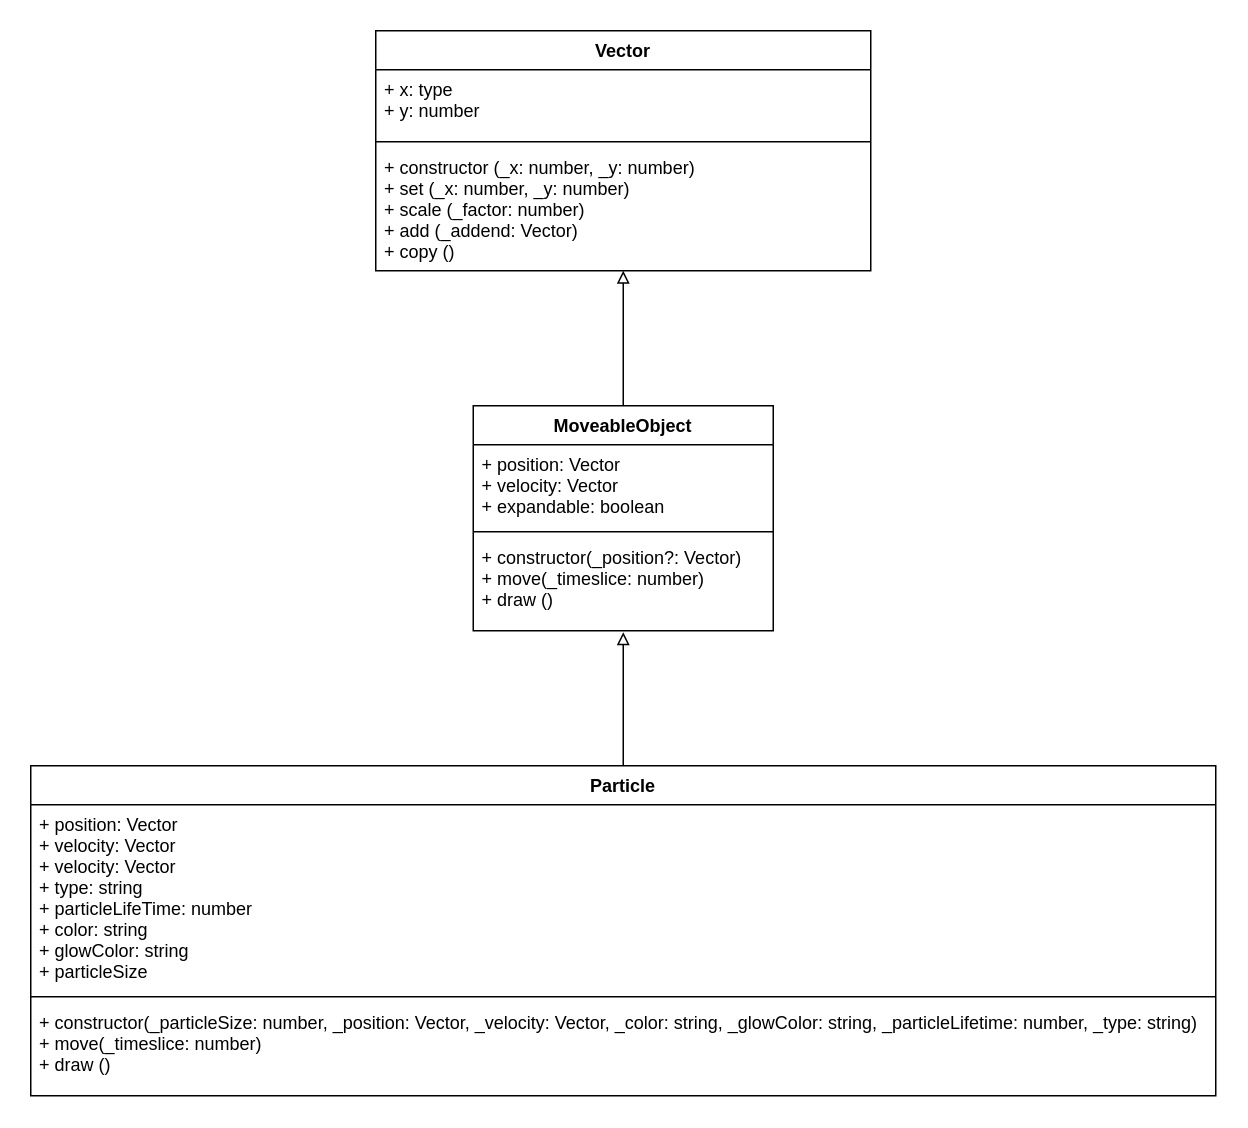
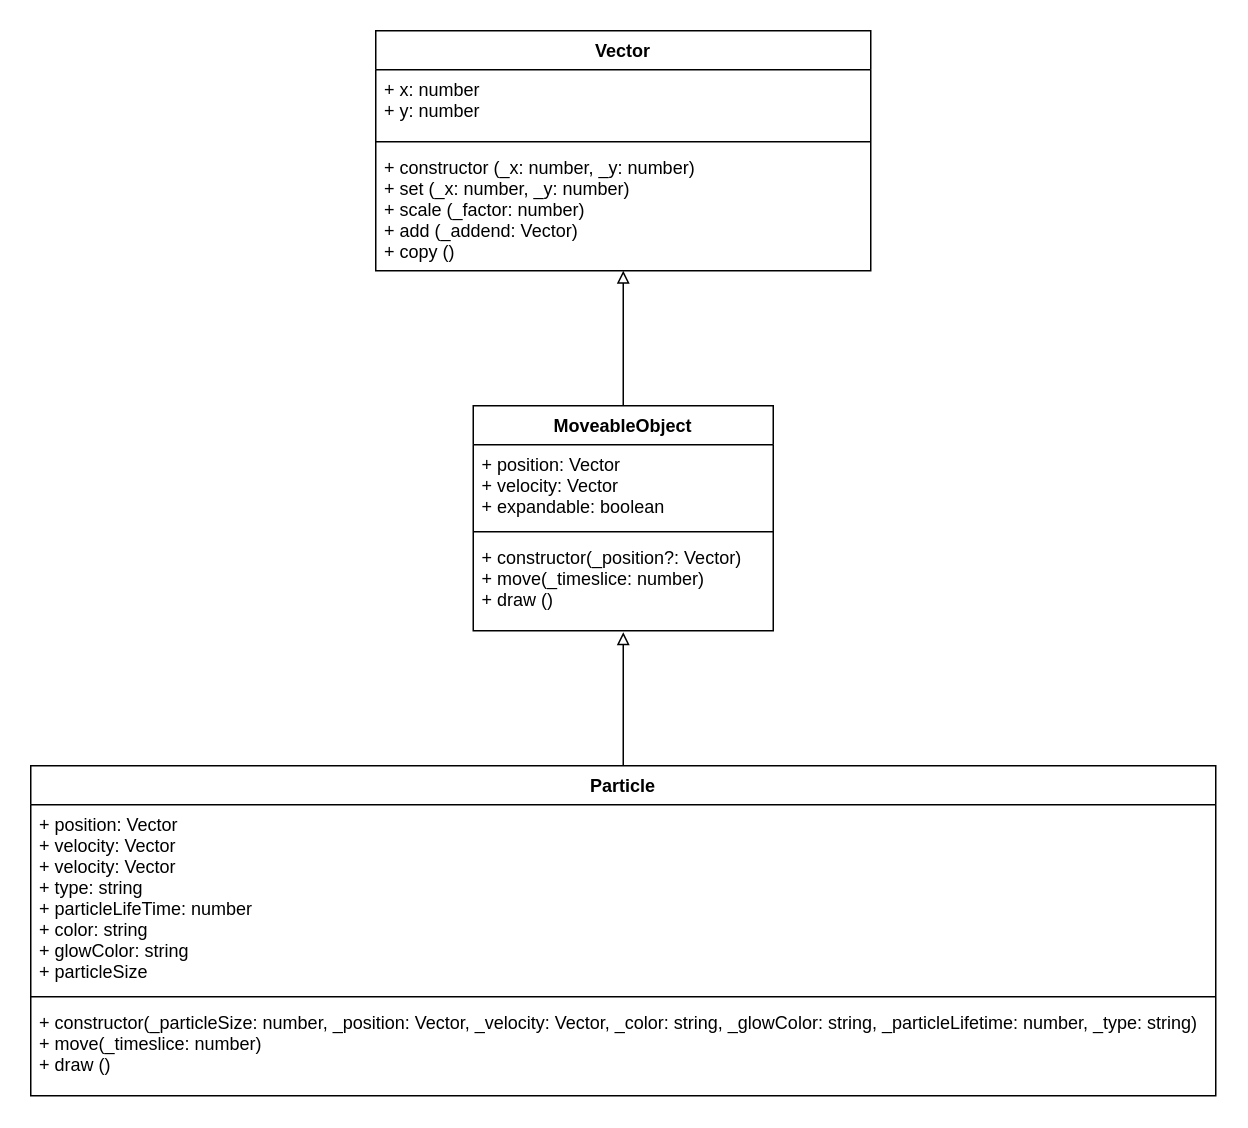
(422, 90) -> (432, 90)
